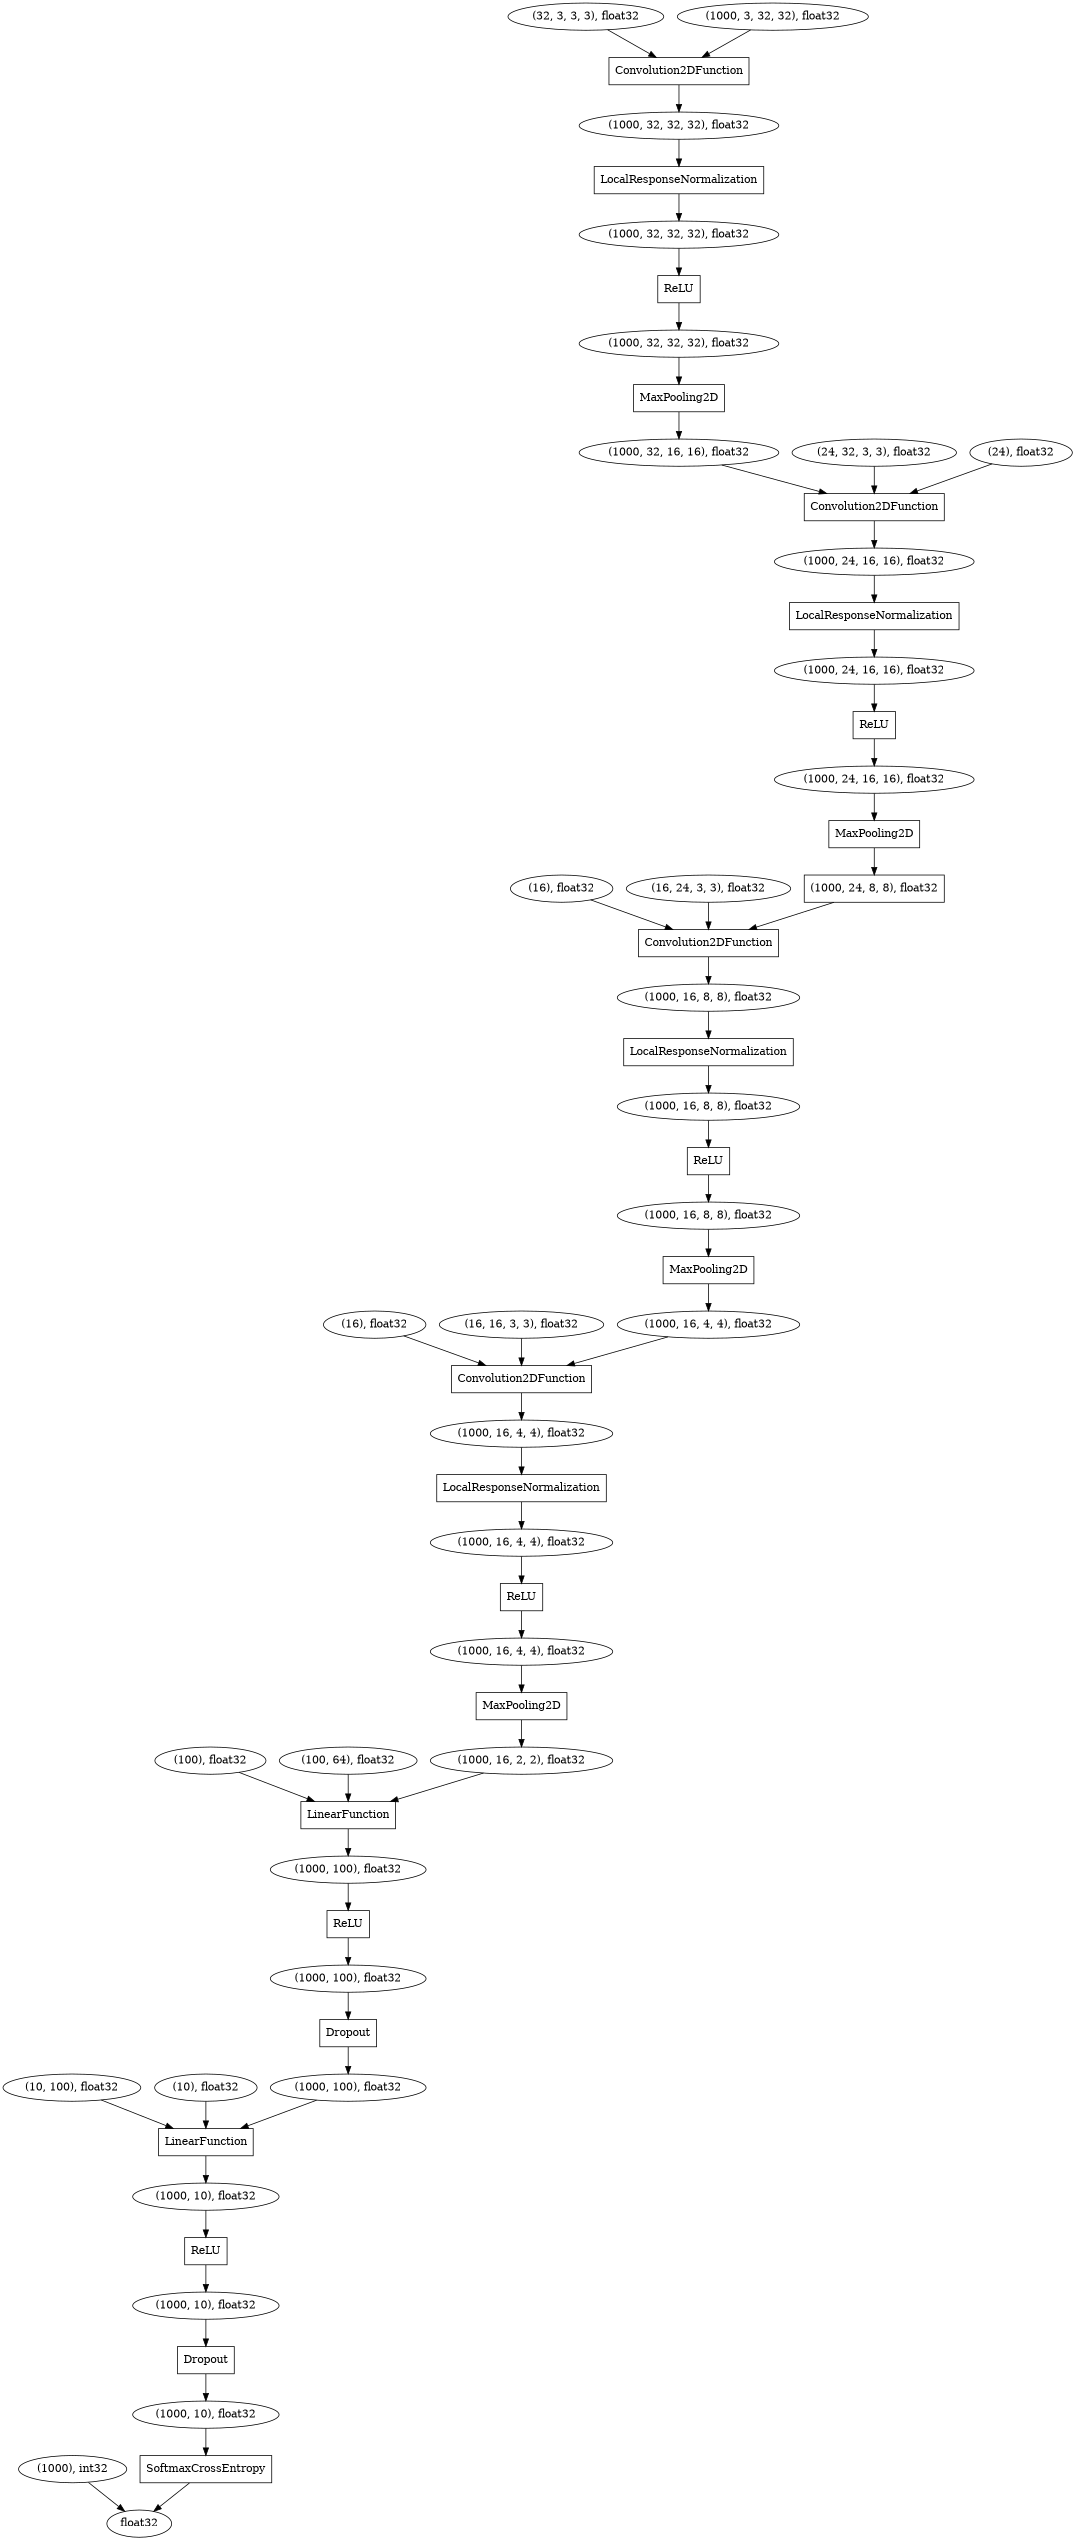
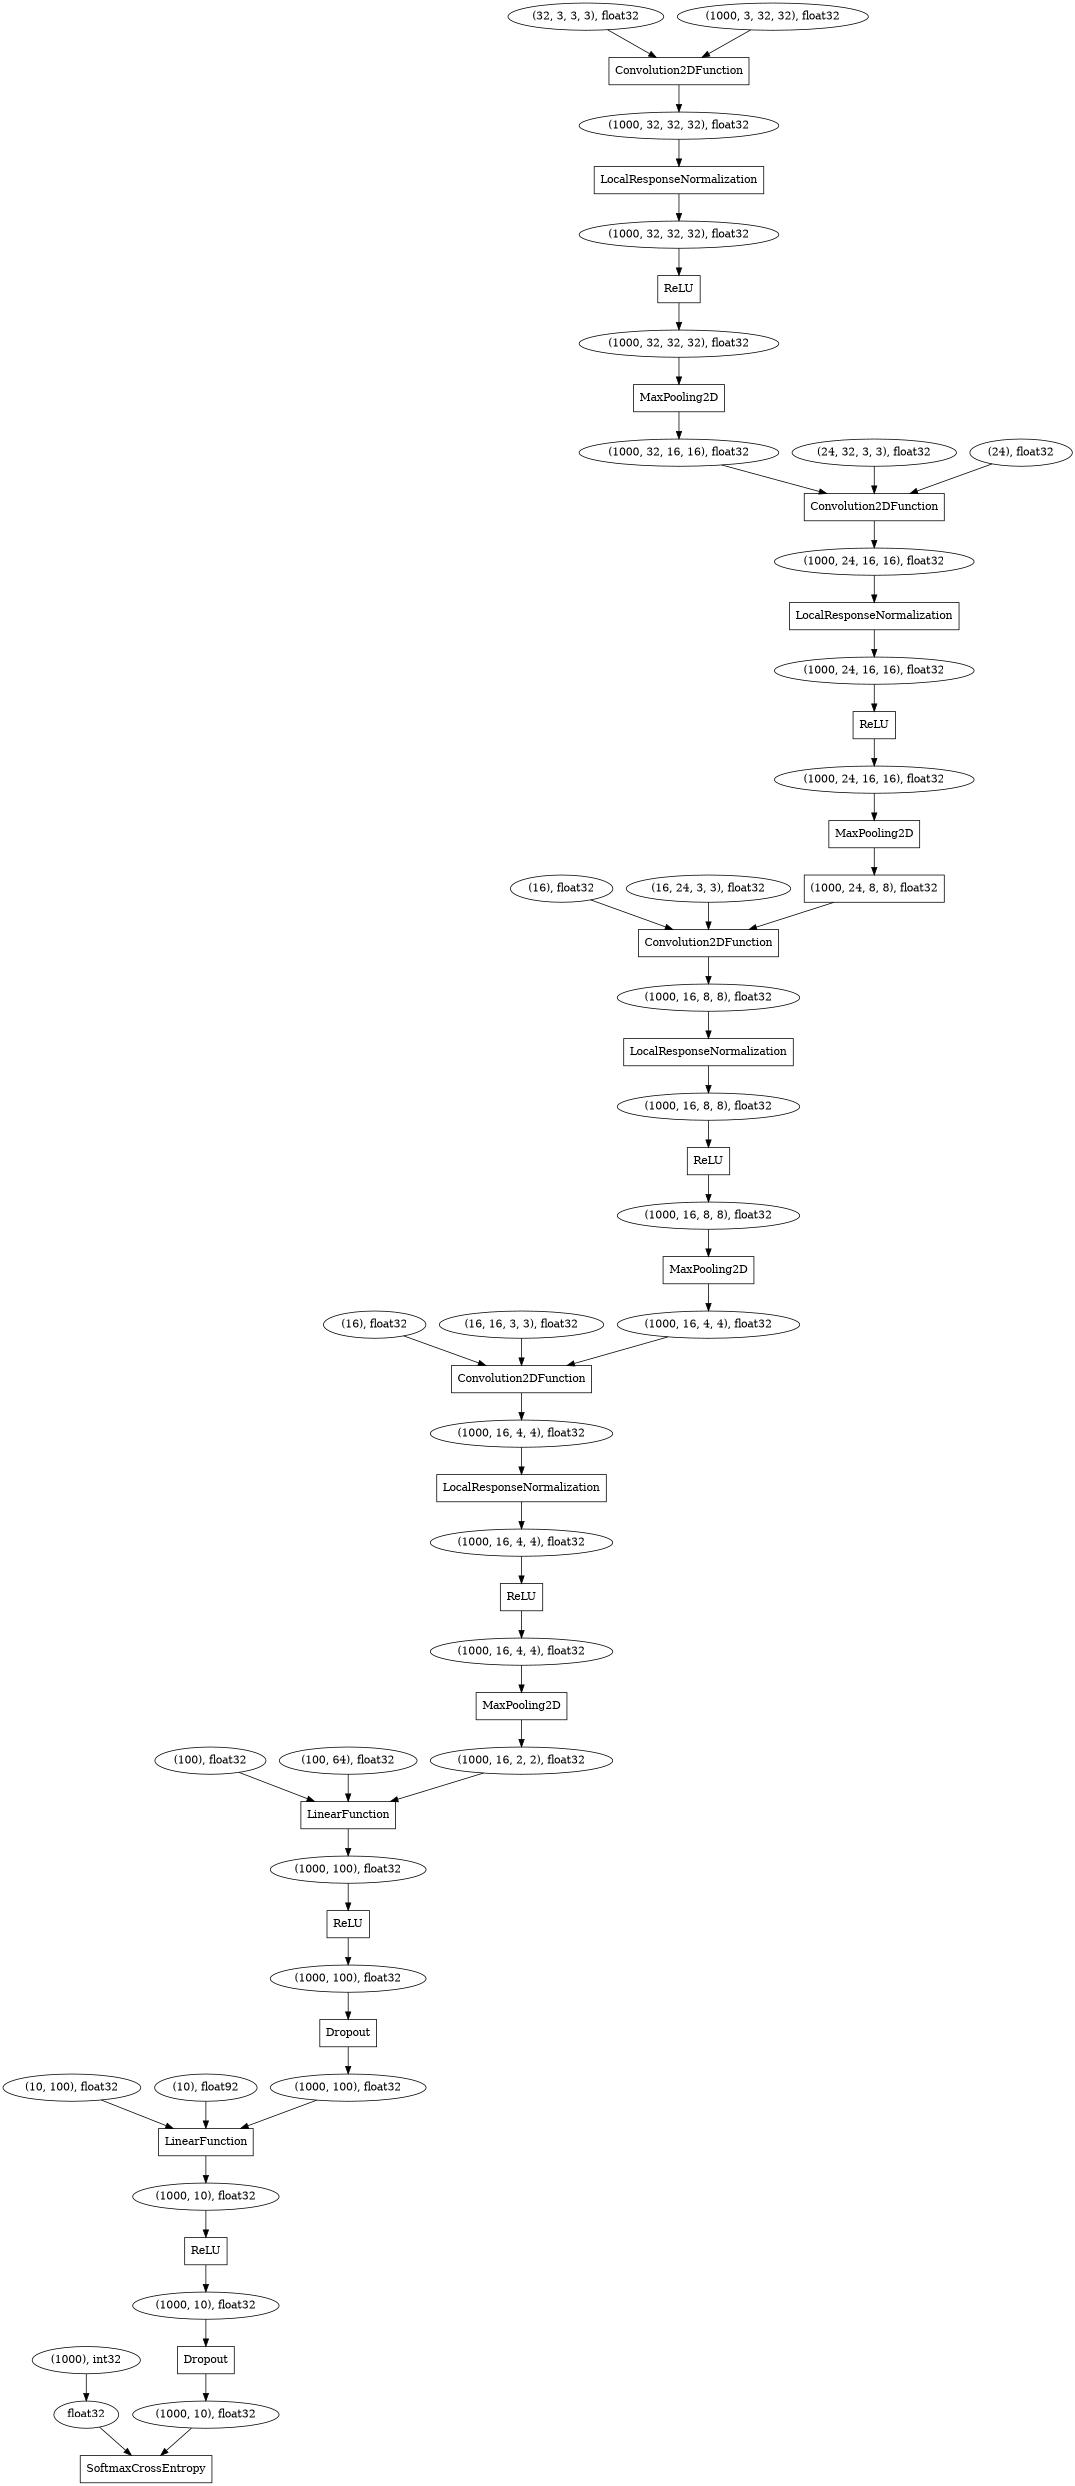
(206, 2088) -> (206, 2088)
(175, 2495) -> (113, 2439)
